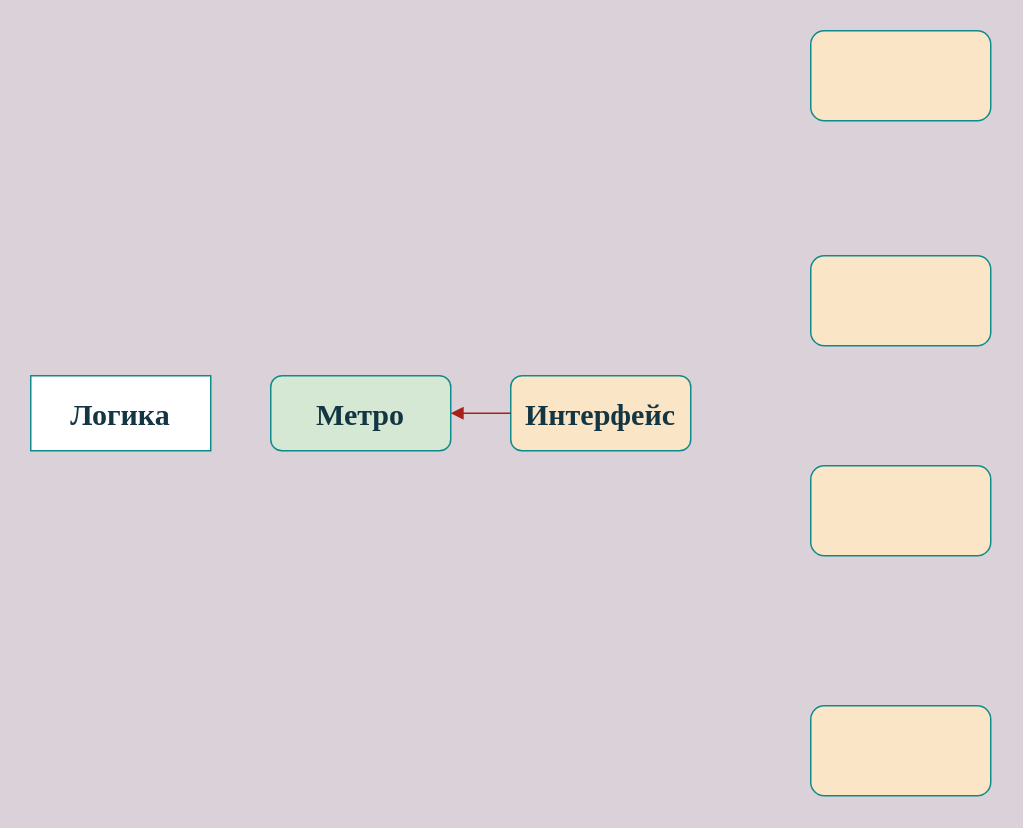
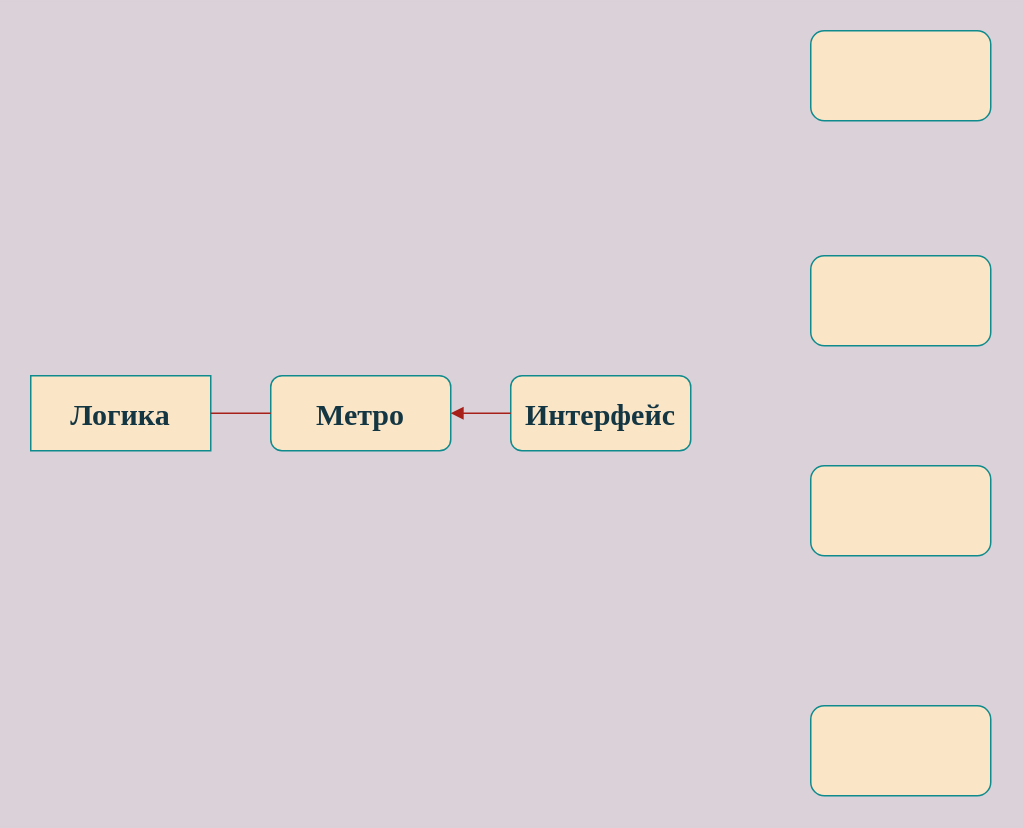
(121, 413) -> (121, 413)
none -> (241, 413)
(361, 413) -> (361, 413)
